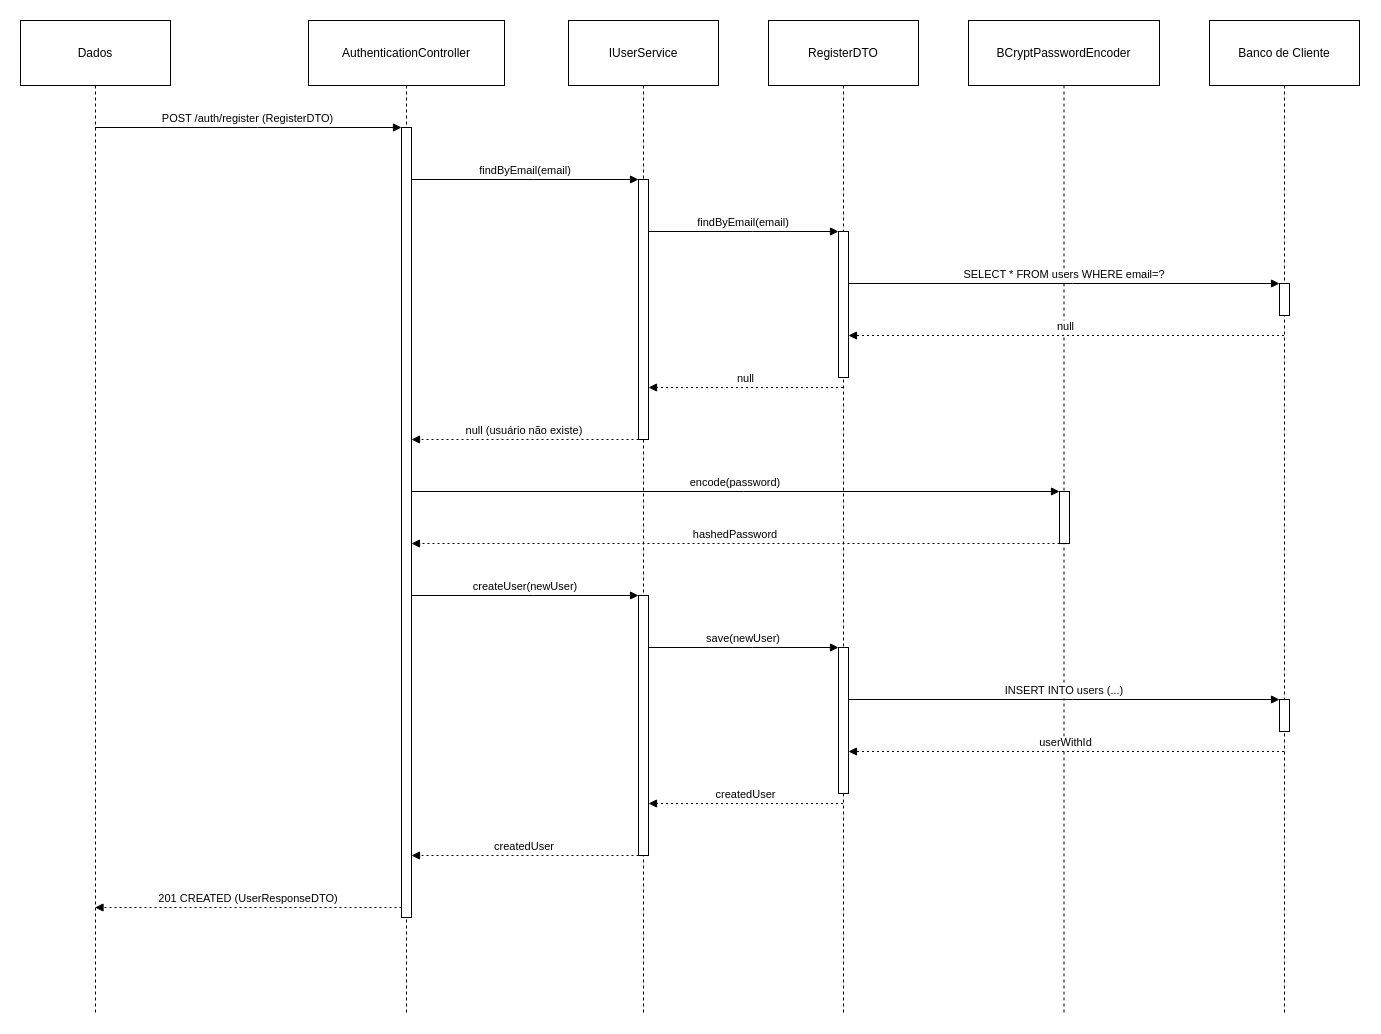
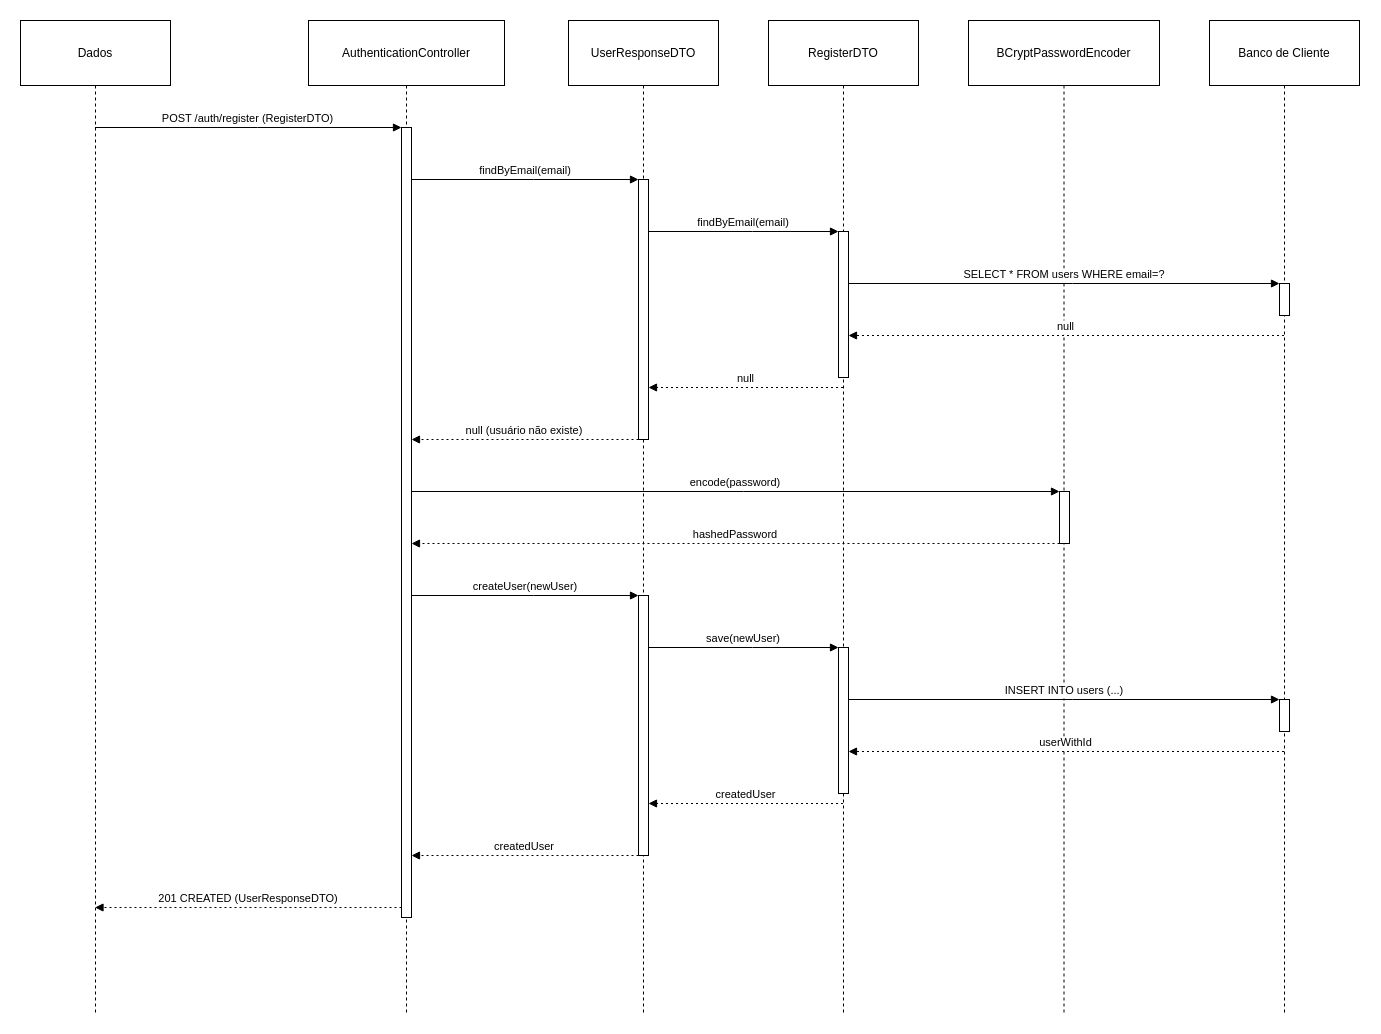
(644, 54) -> (644, 54)
